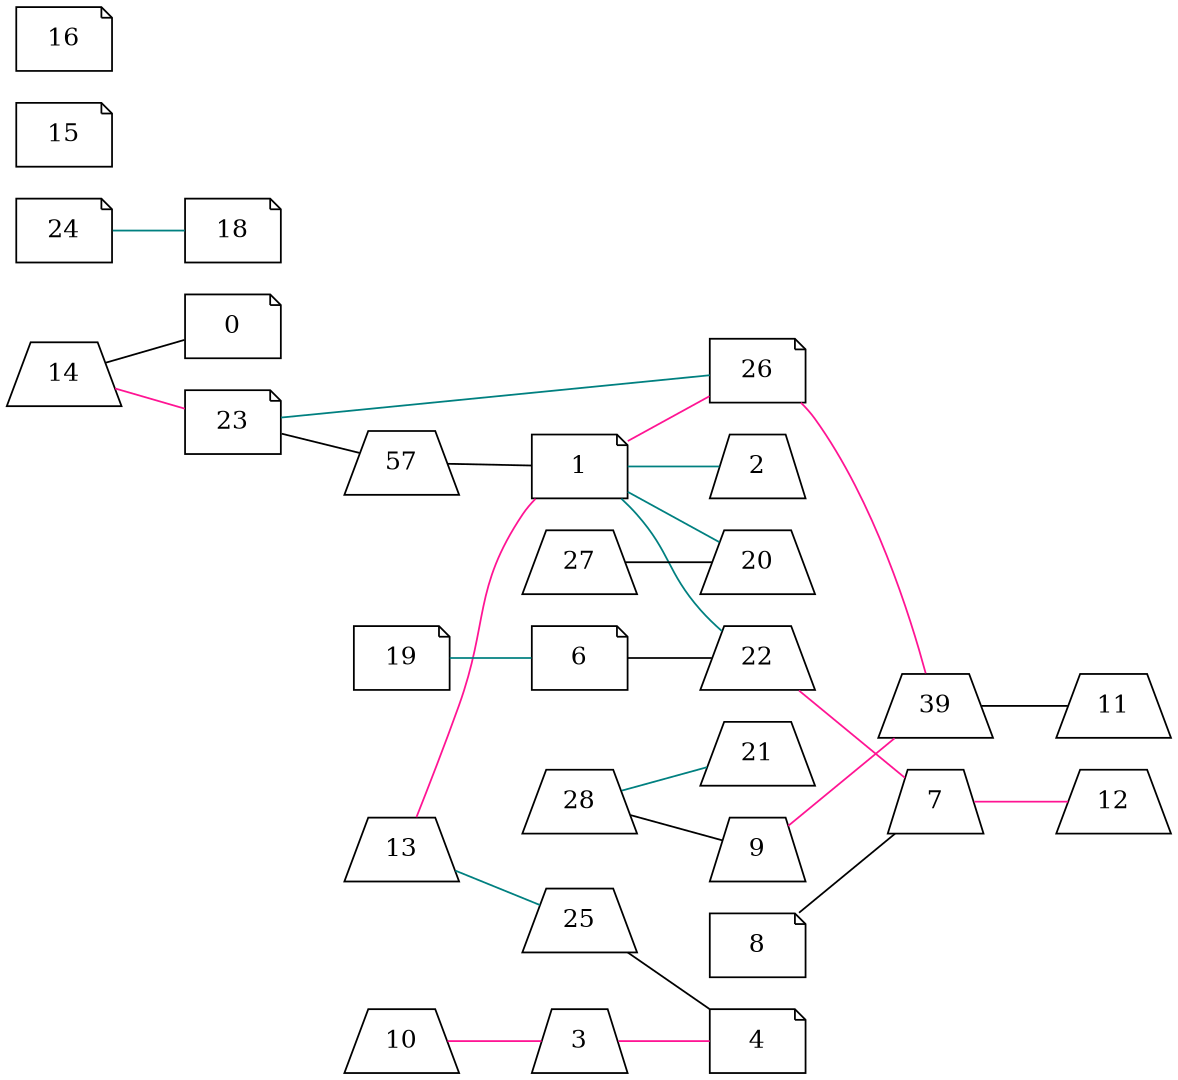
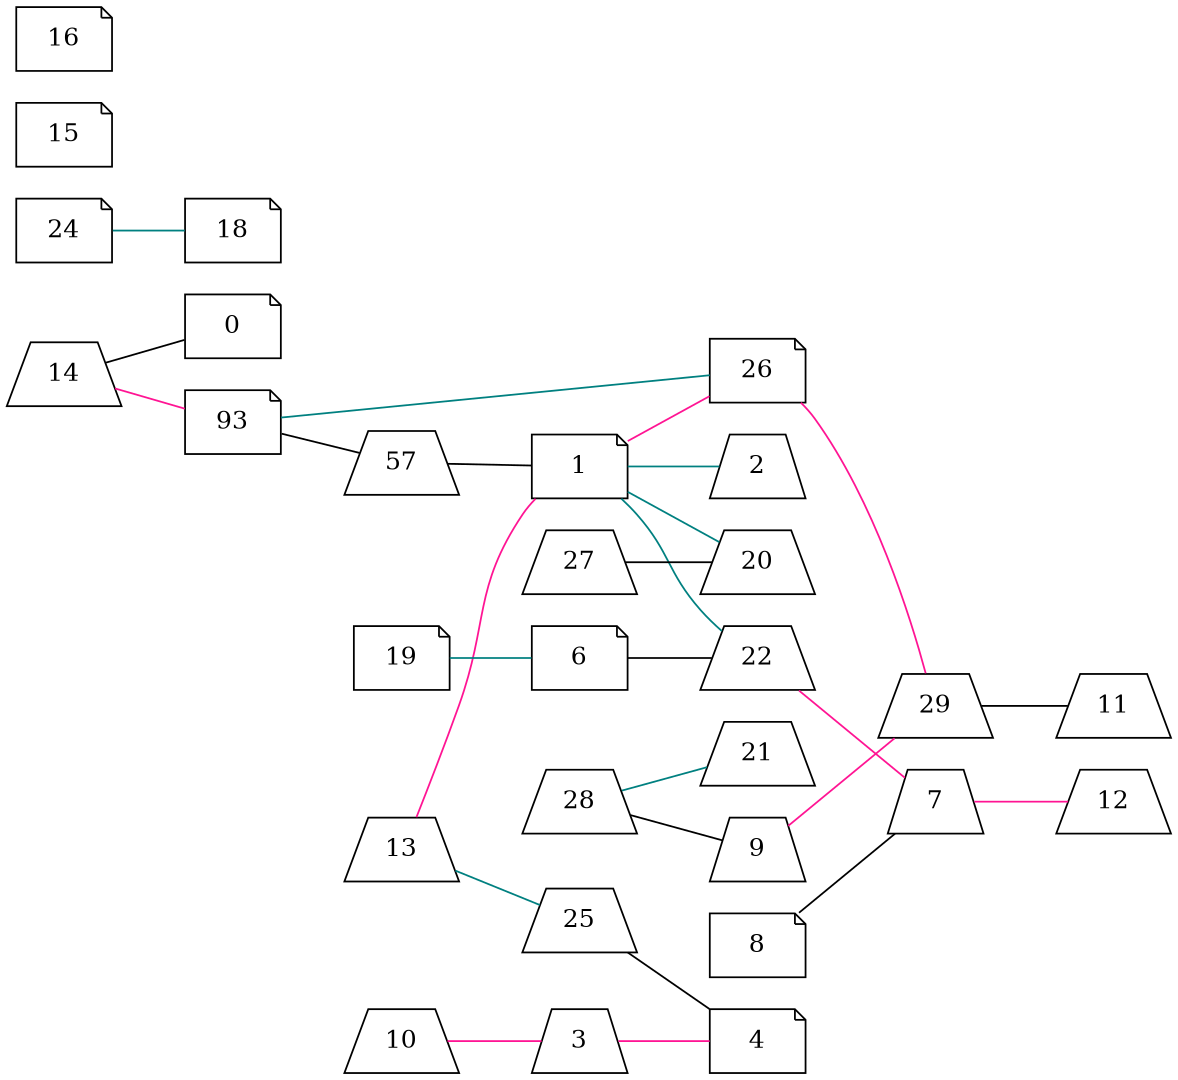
(233, 422) -> (233, 422)
(936, 706) -> (936, 706)
